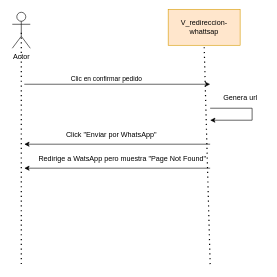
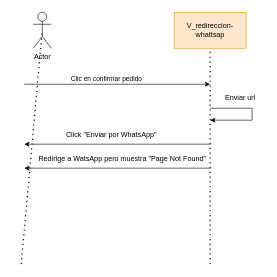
(204, 27) -> (210, 30)
(21, 30) -> (42, 30)
(241, 98) -> (241, 98)
